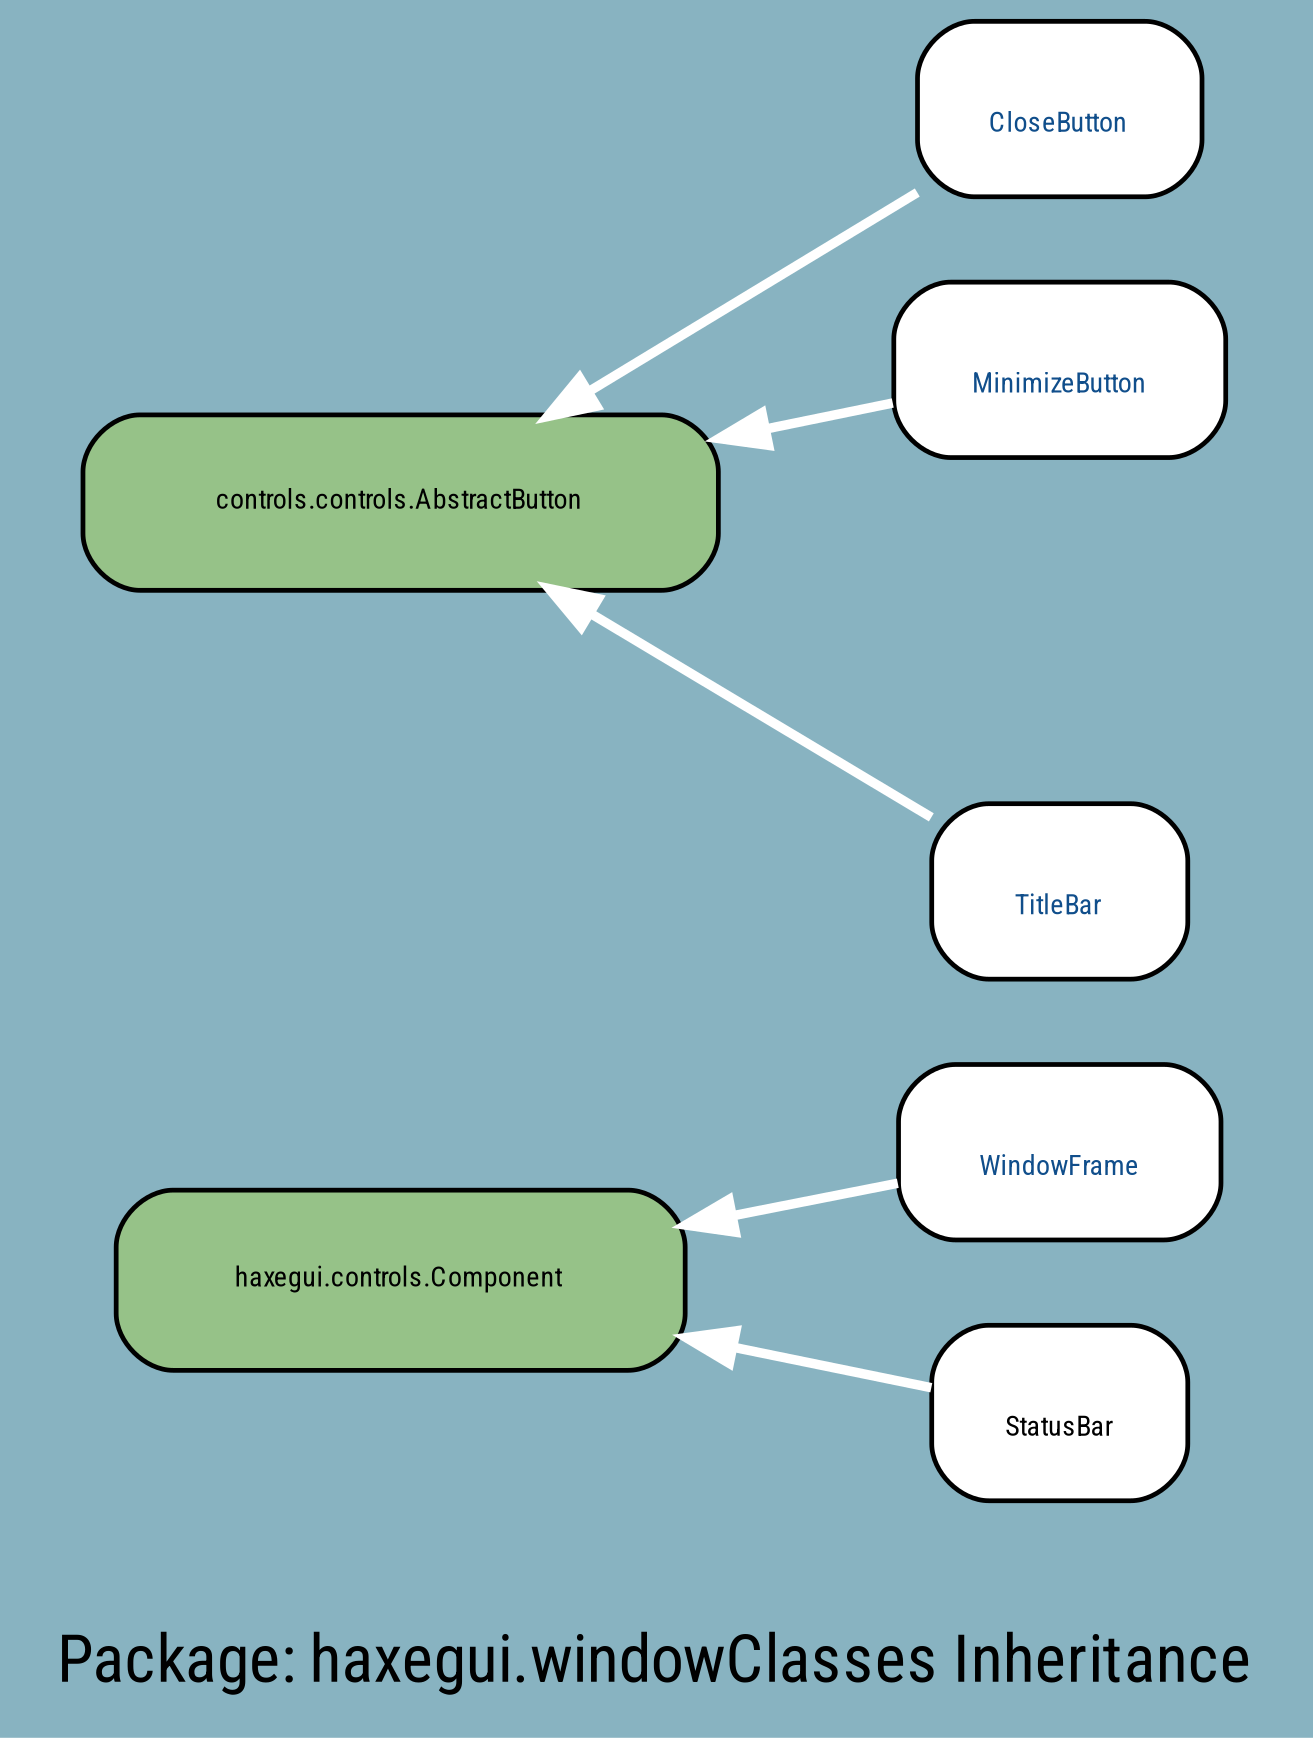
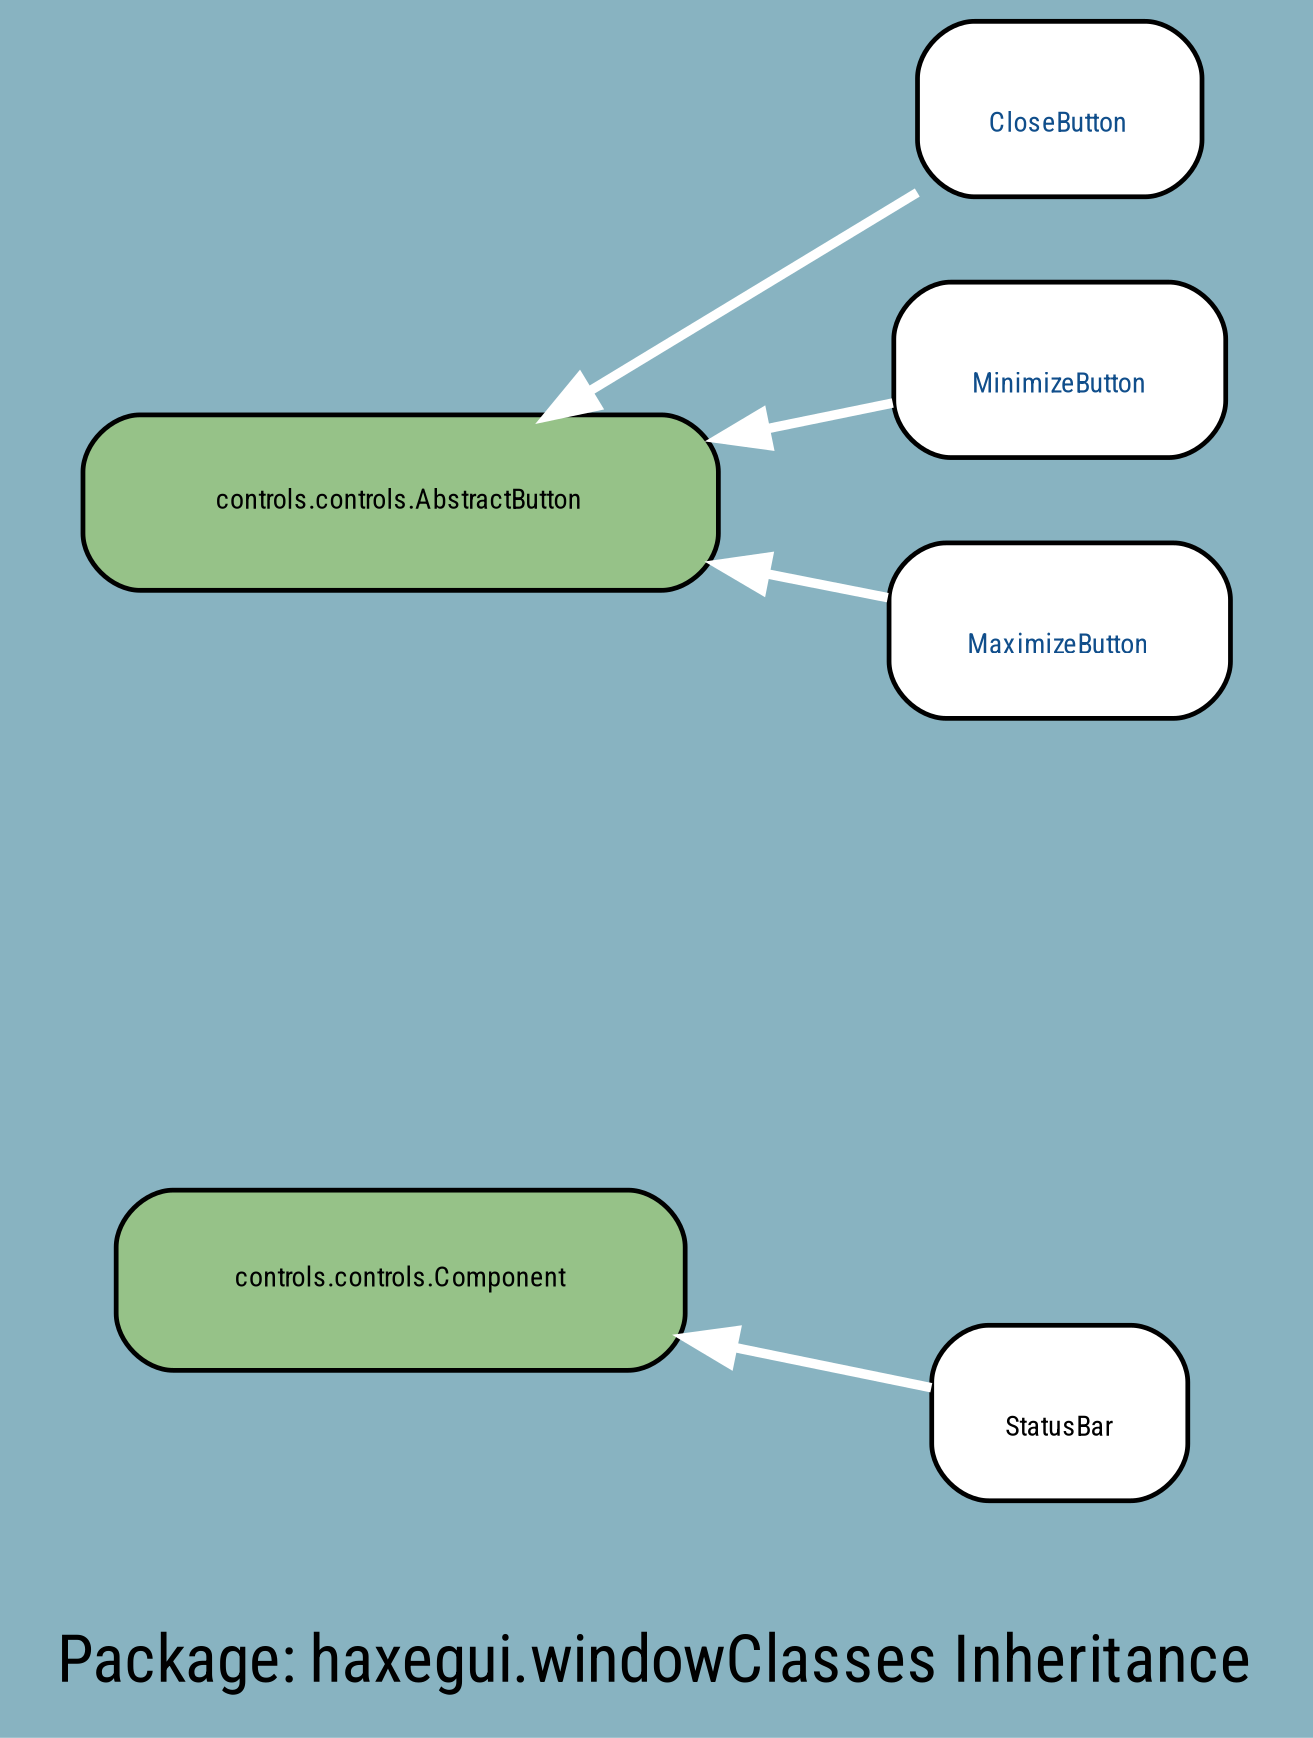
none -> (1060, 631)
(1060, 891) -> none
(1060, 1152) -> none
(401, 1280) -> (401, 1280)
